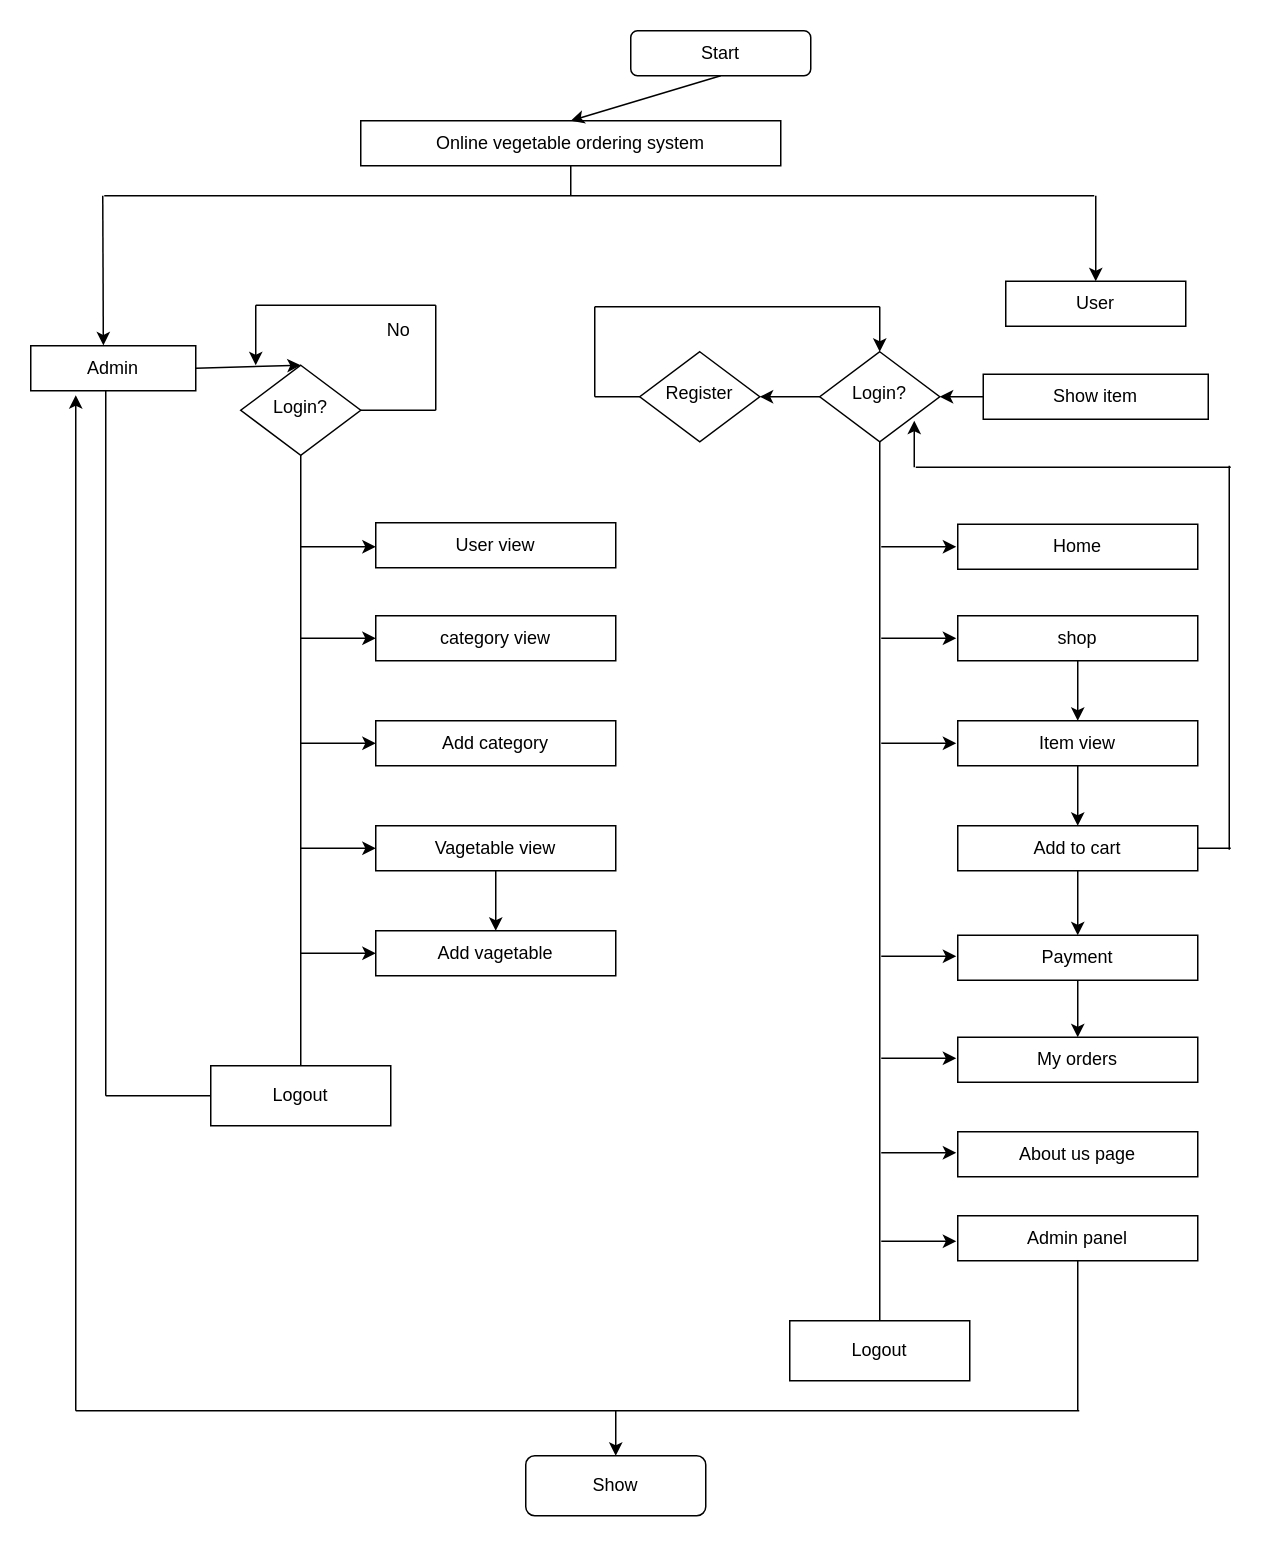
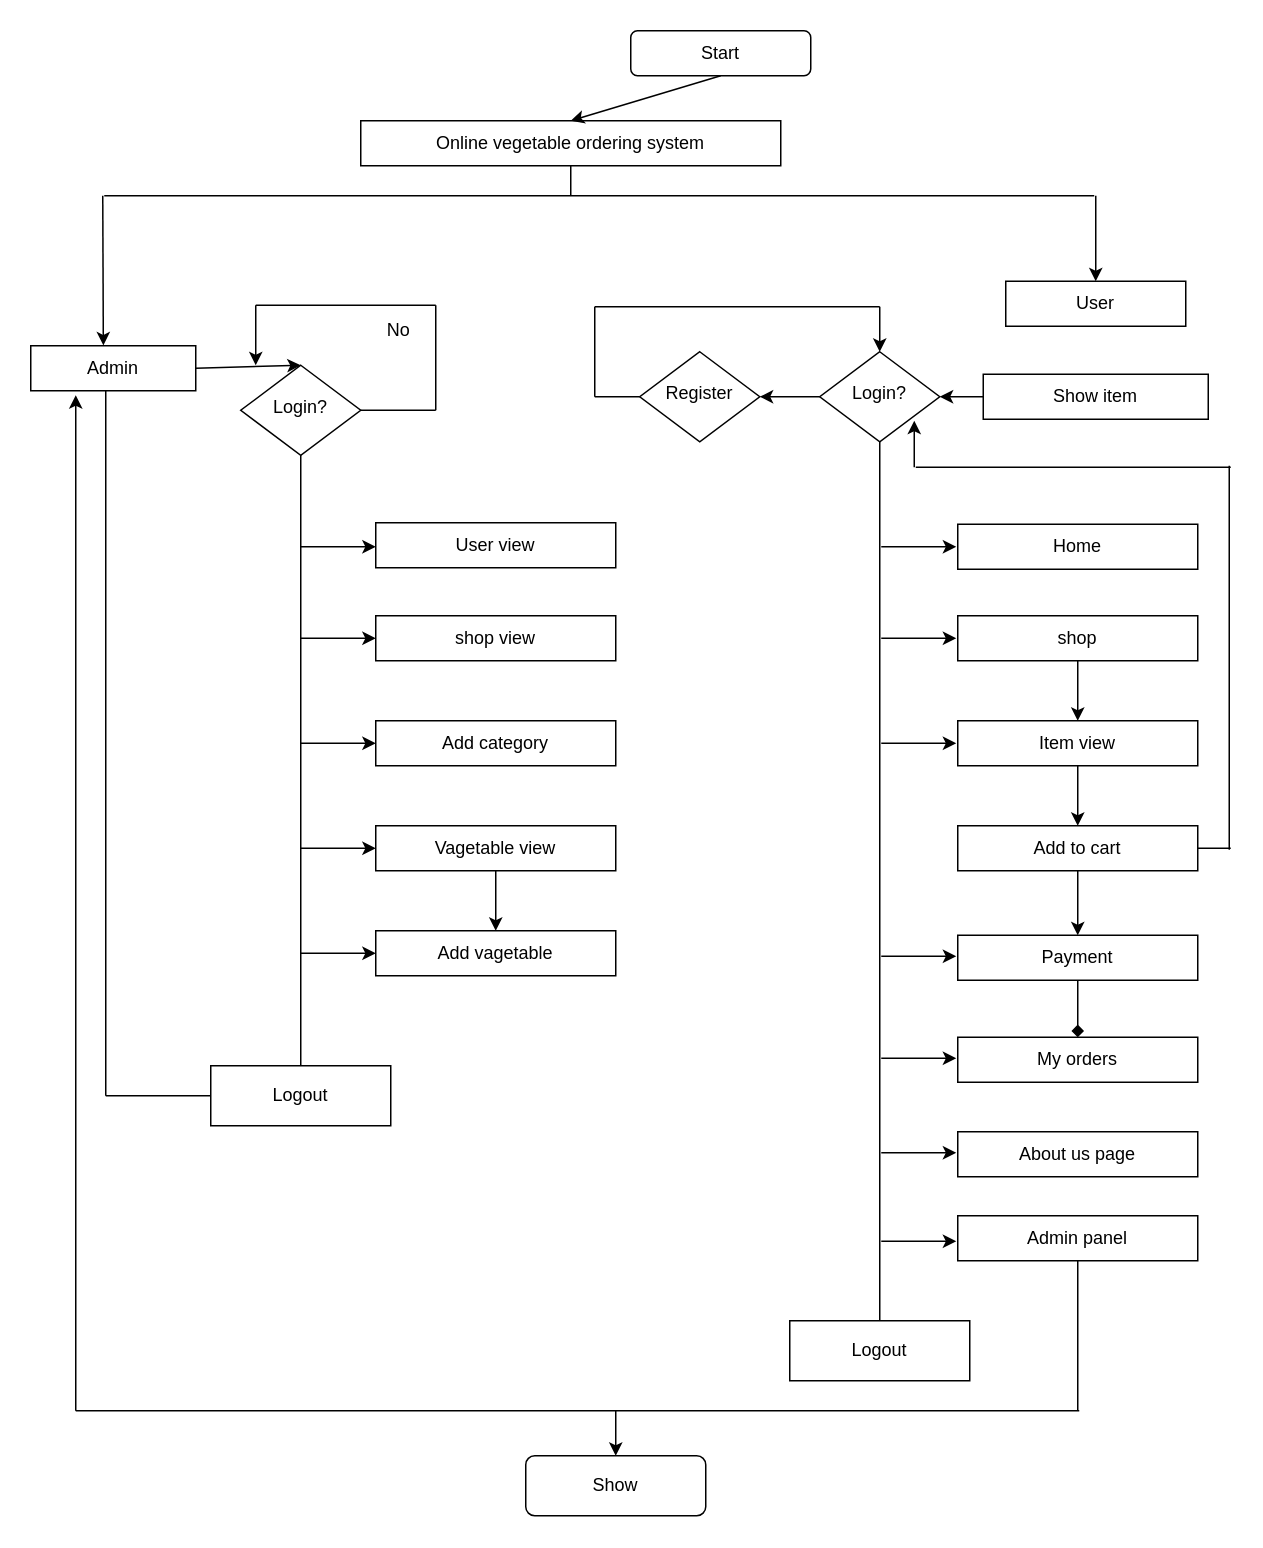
(496, 638) -> (496, 638)
(1078, 1026) -> (1078, 1025)
